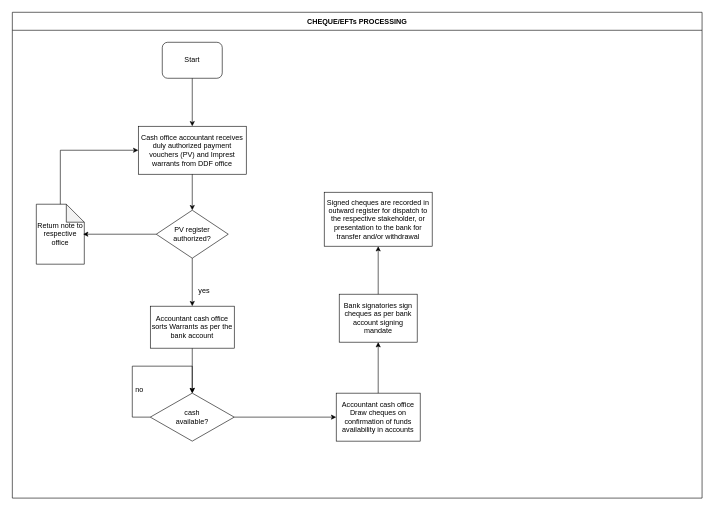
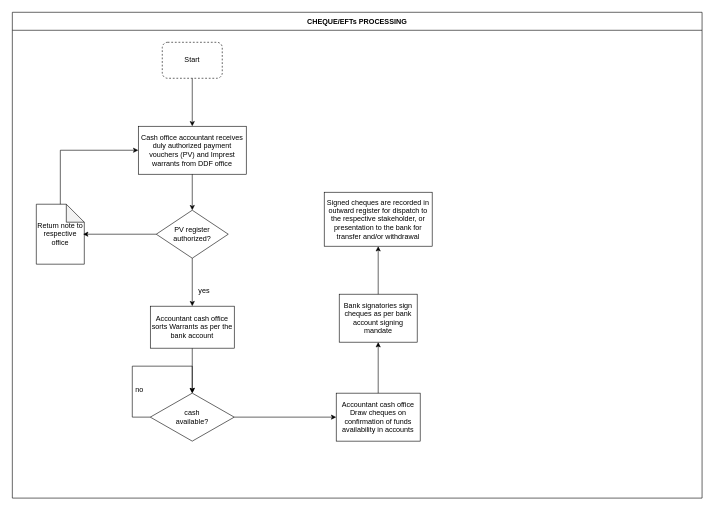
(192, 60) -> (192, 60)
